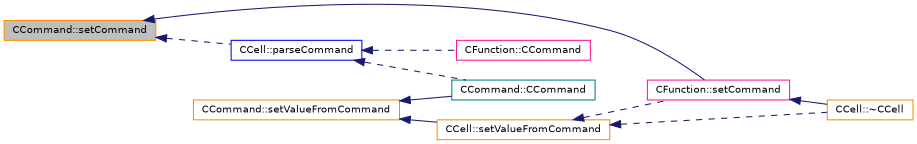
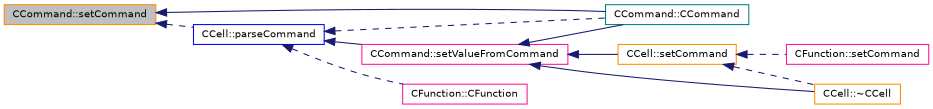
(436, 6) -> (386, 9)
none -> (348, 43)
(523, 50) -> (465, 94)
(814, 103) -> (677, 81)
(296, 110) -> (465, 54)
(523, 130) -> (677, 54)
